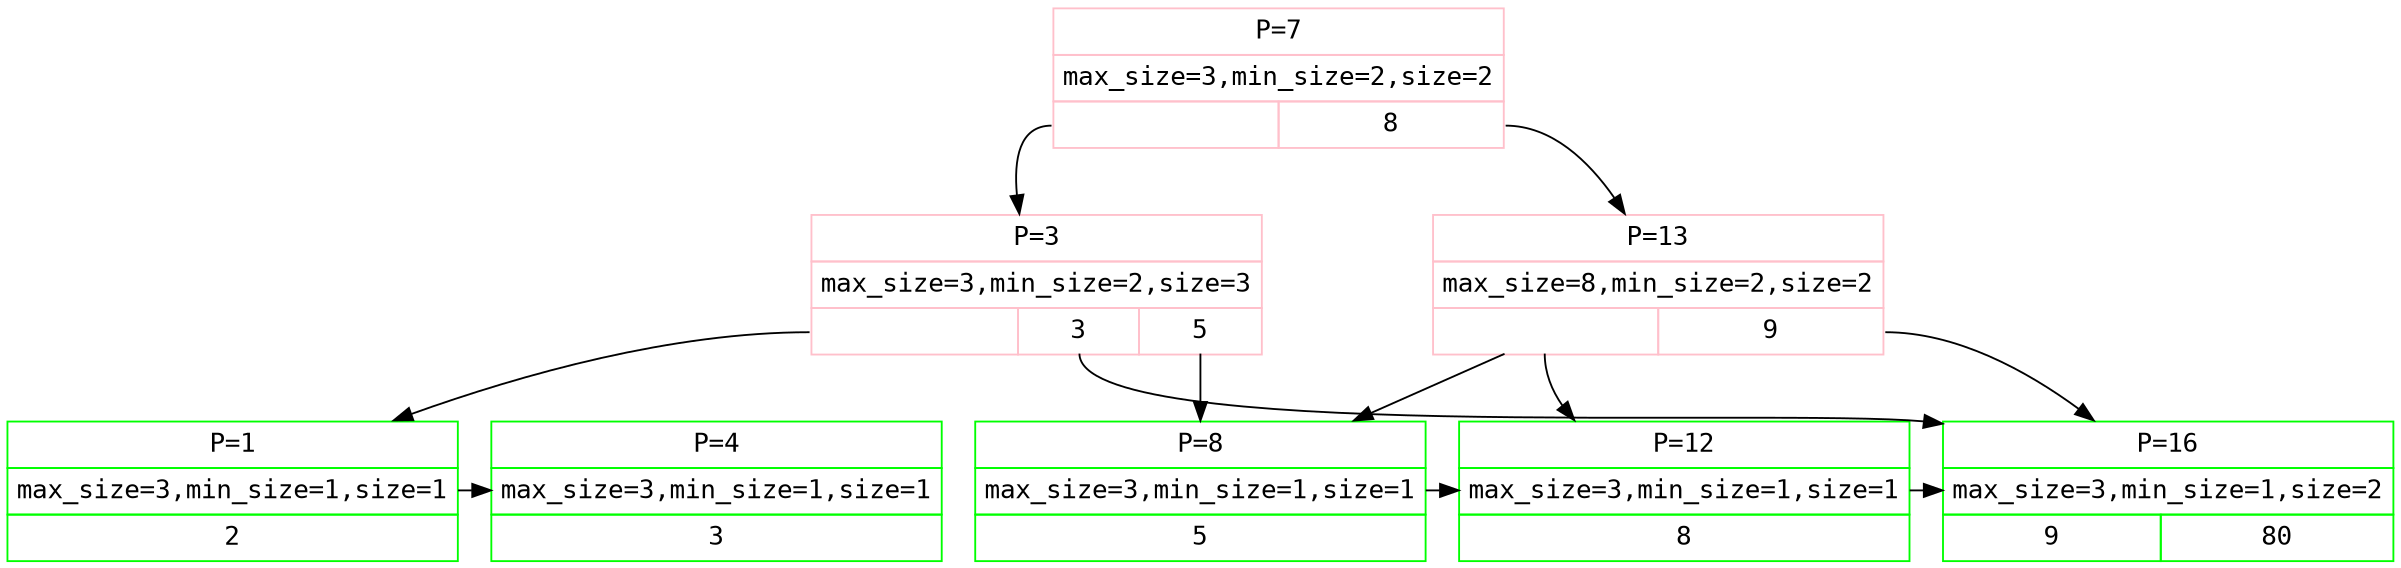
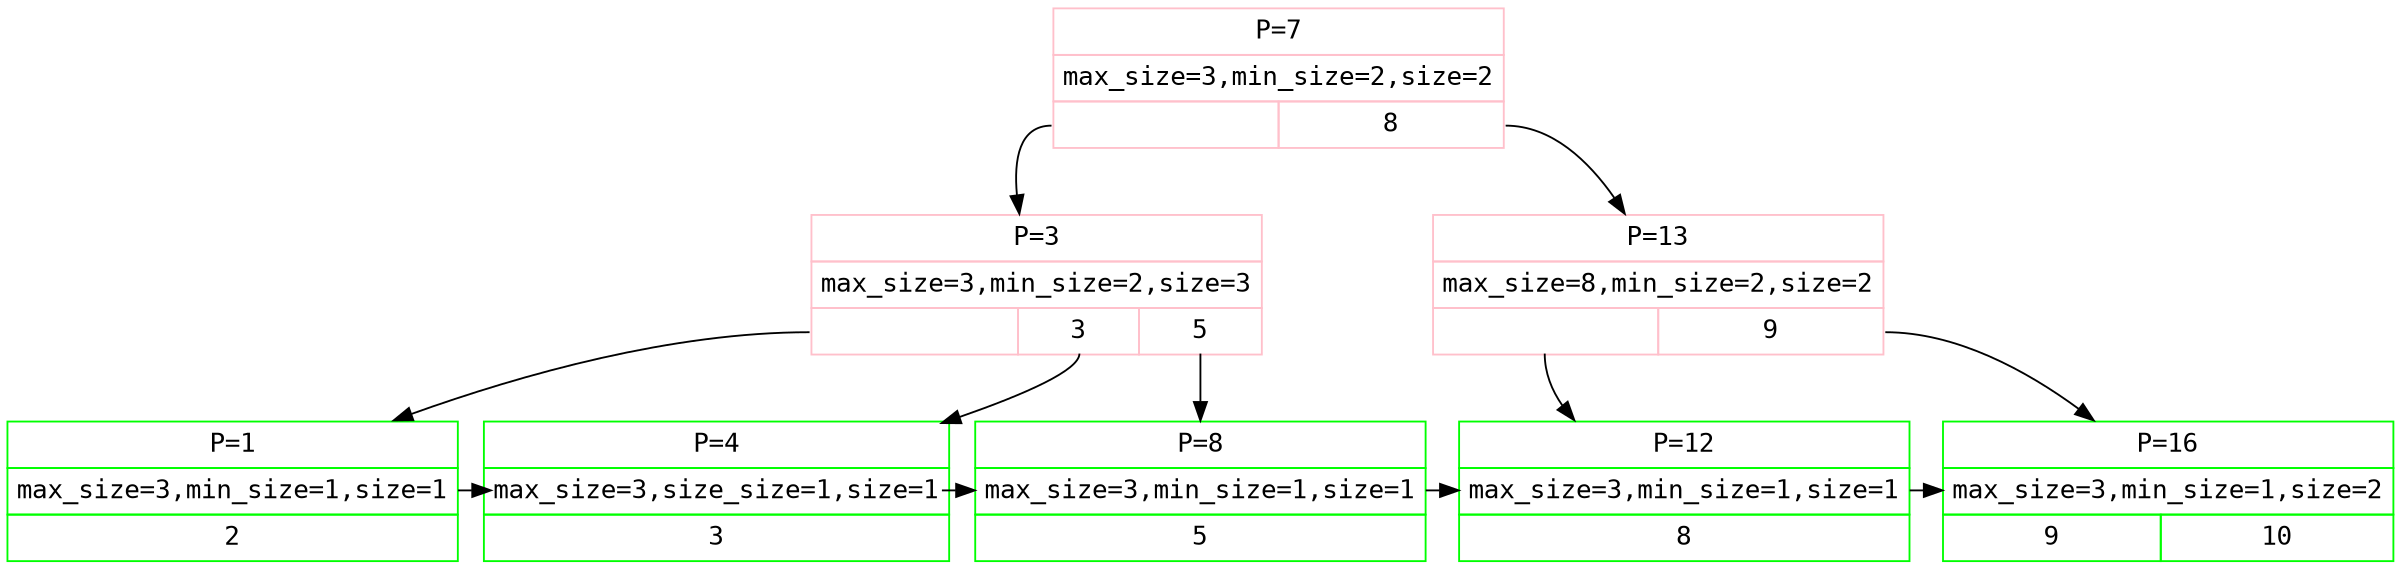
(1438, 383) -> (949, 490)
(1495, 417) -> (1024, 392)
(717, 490) -> (717, 490)
(2277, 537) -> (2277, 537)
